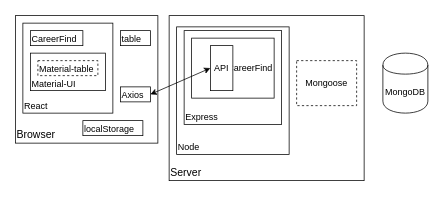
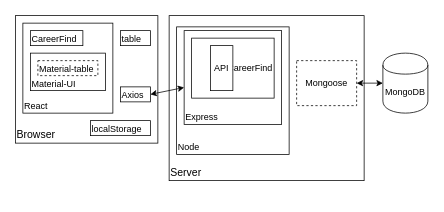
(180, 81) -> (167, 91)
none -> (376, 83)
(113, 128) -> (120, 128)
